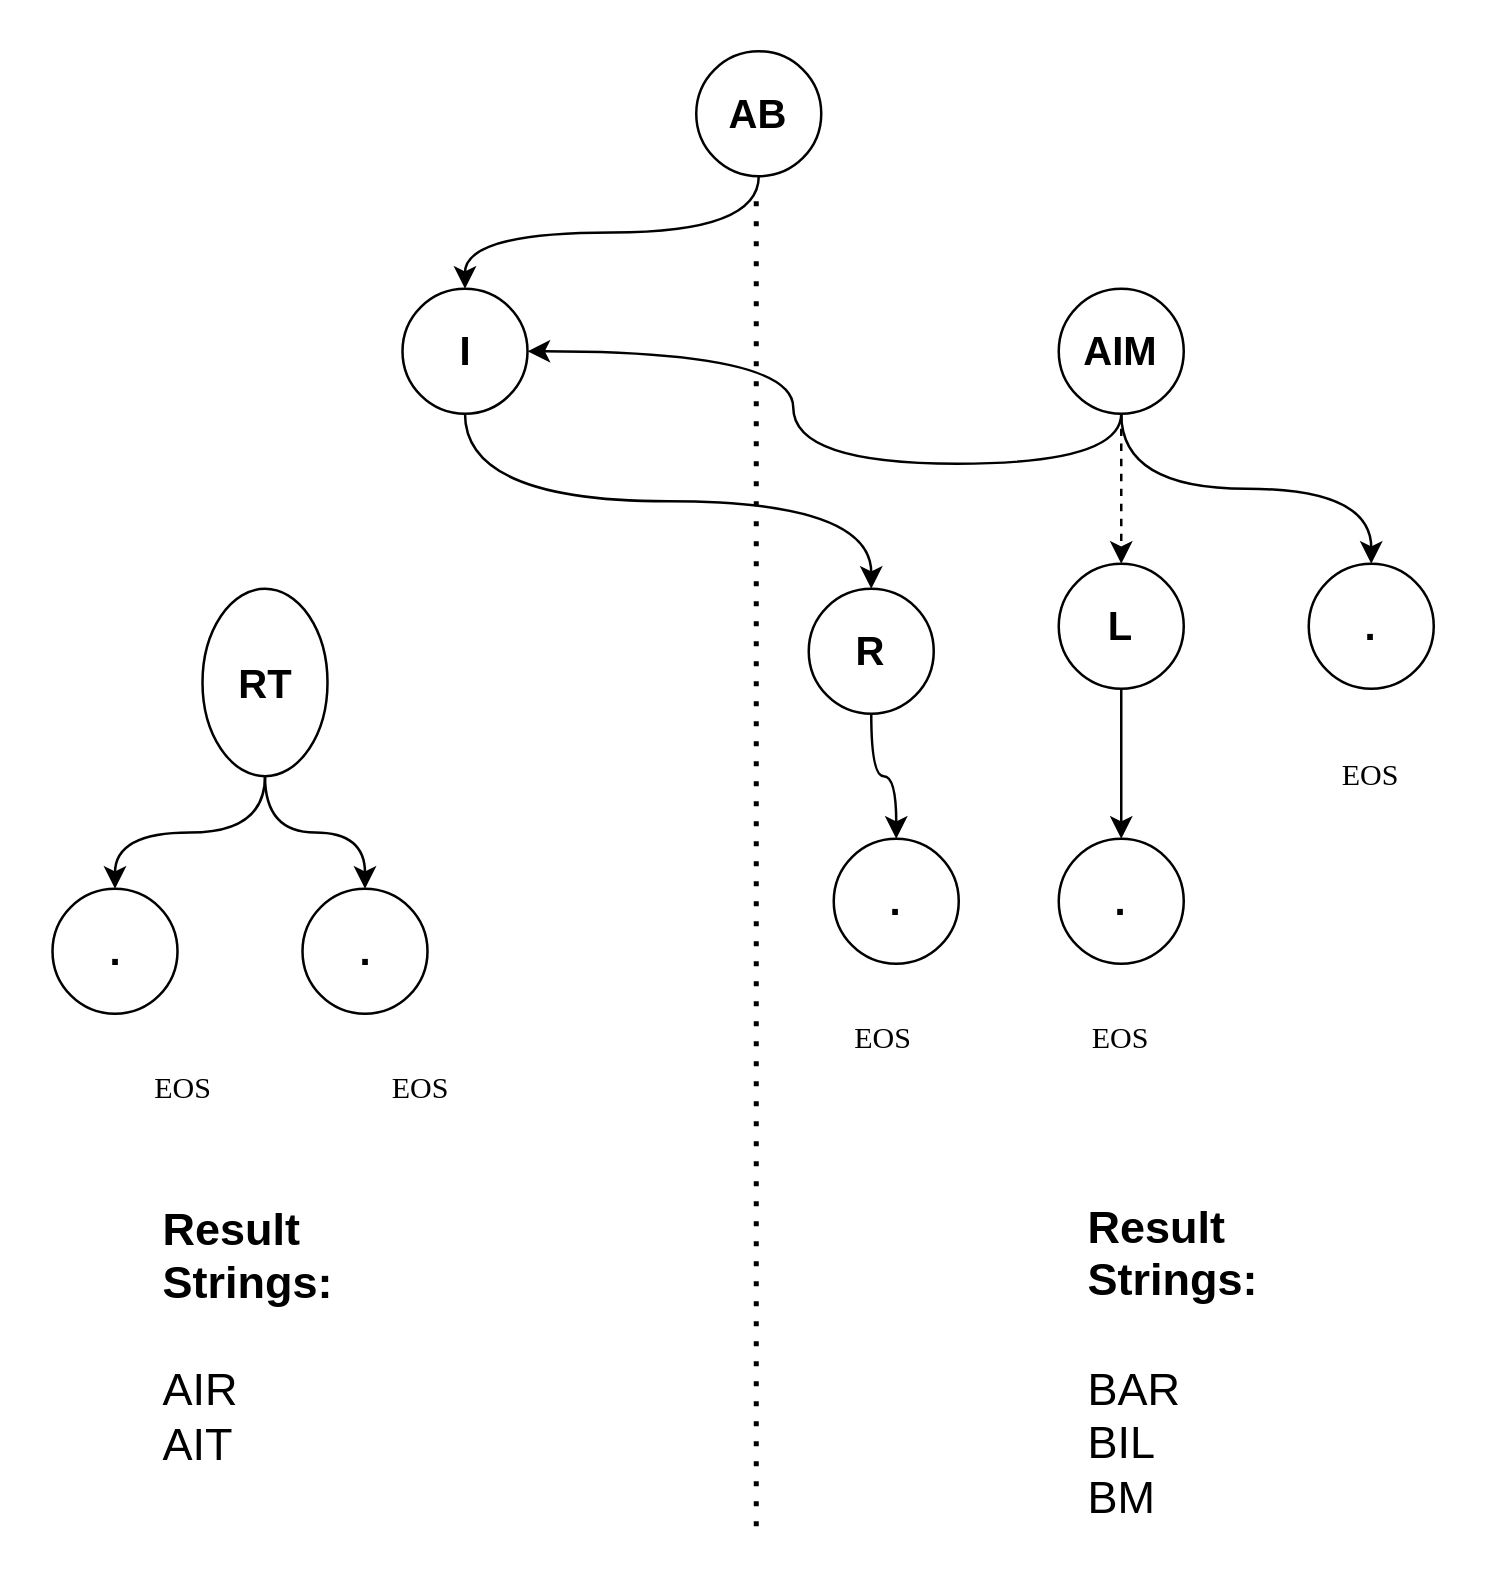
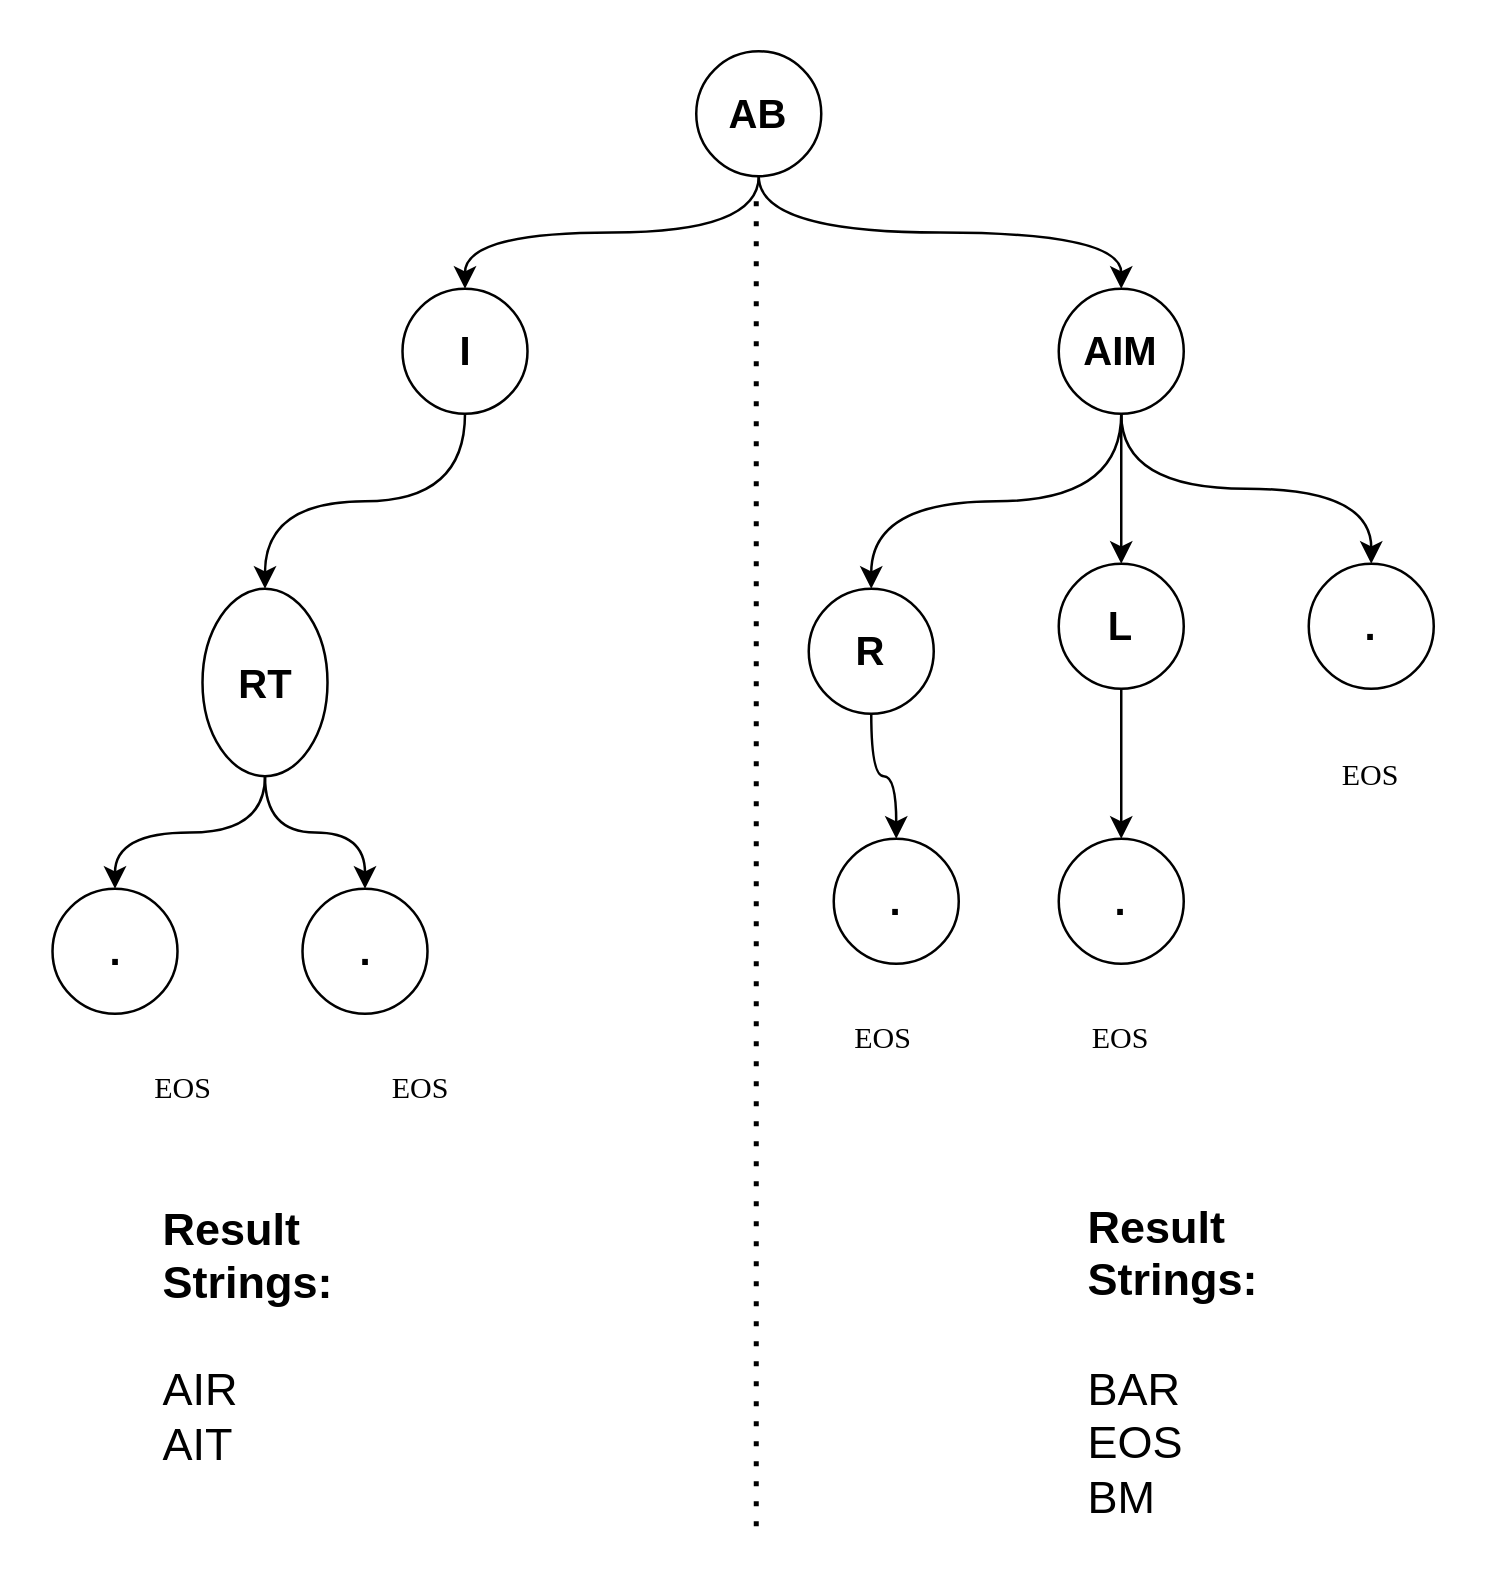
none -> (940, 233)
(925, 463) -> (995, 501)
(590, 497) -> (372, 501)
(1121, 498) -> (1121, 498)
(1180, 1364) -> (1180, 1364)
